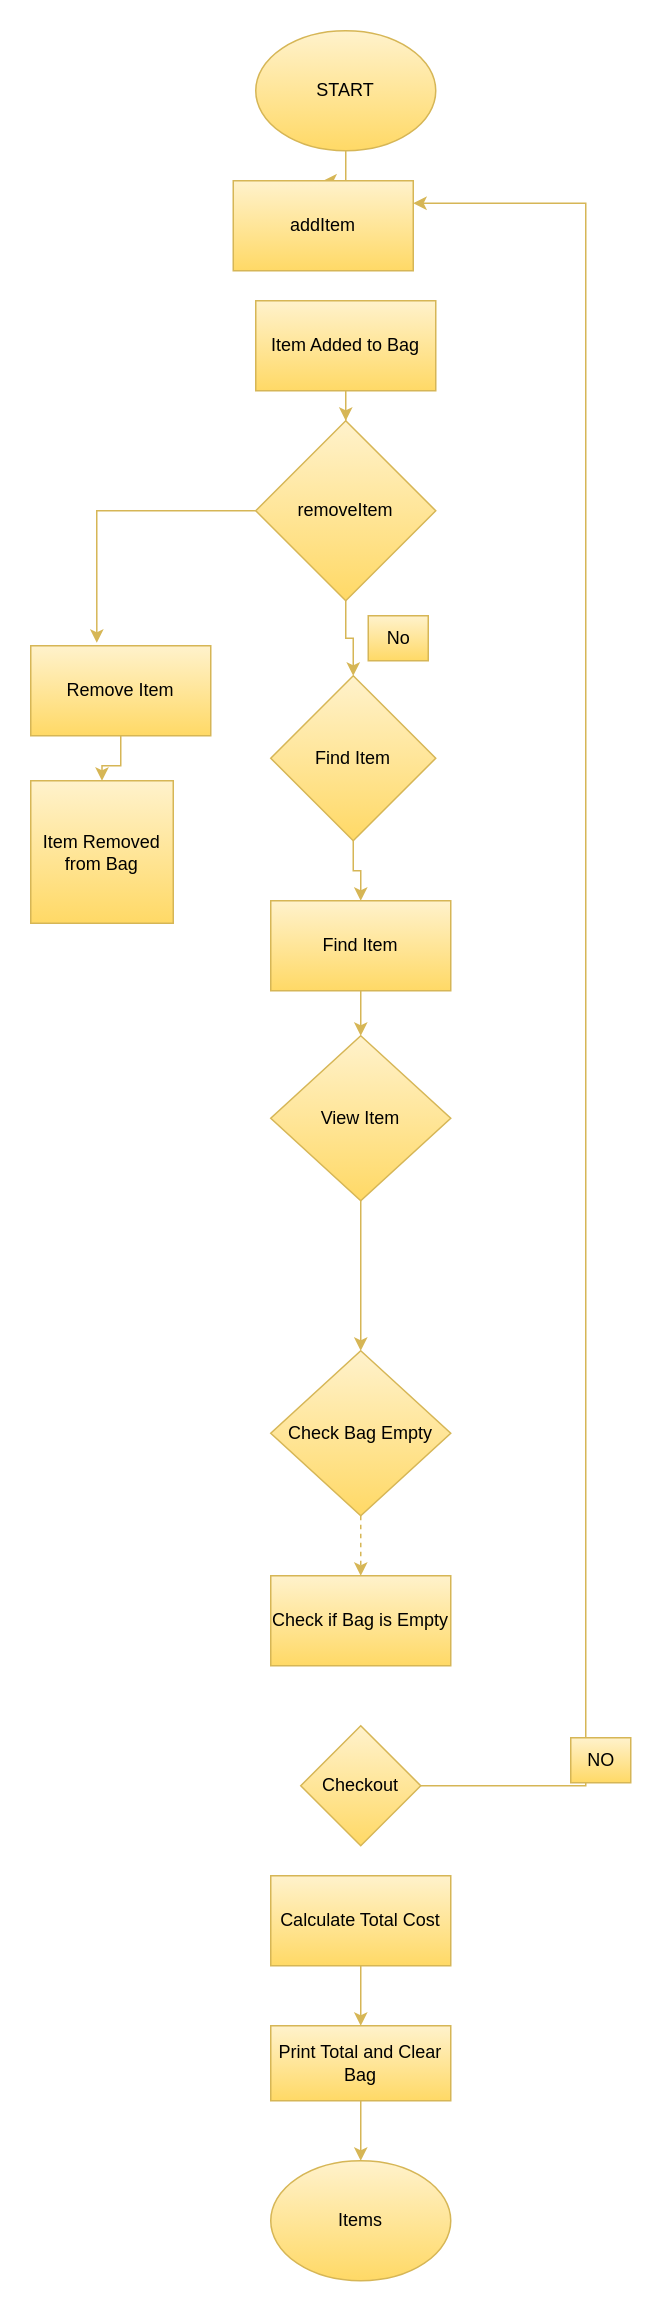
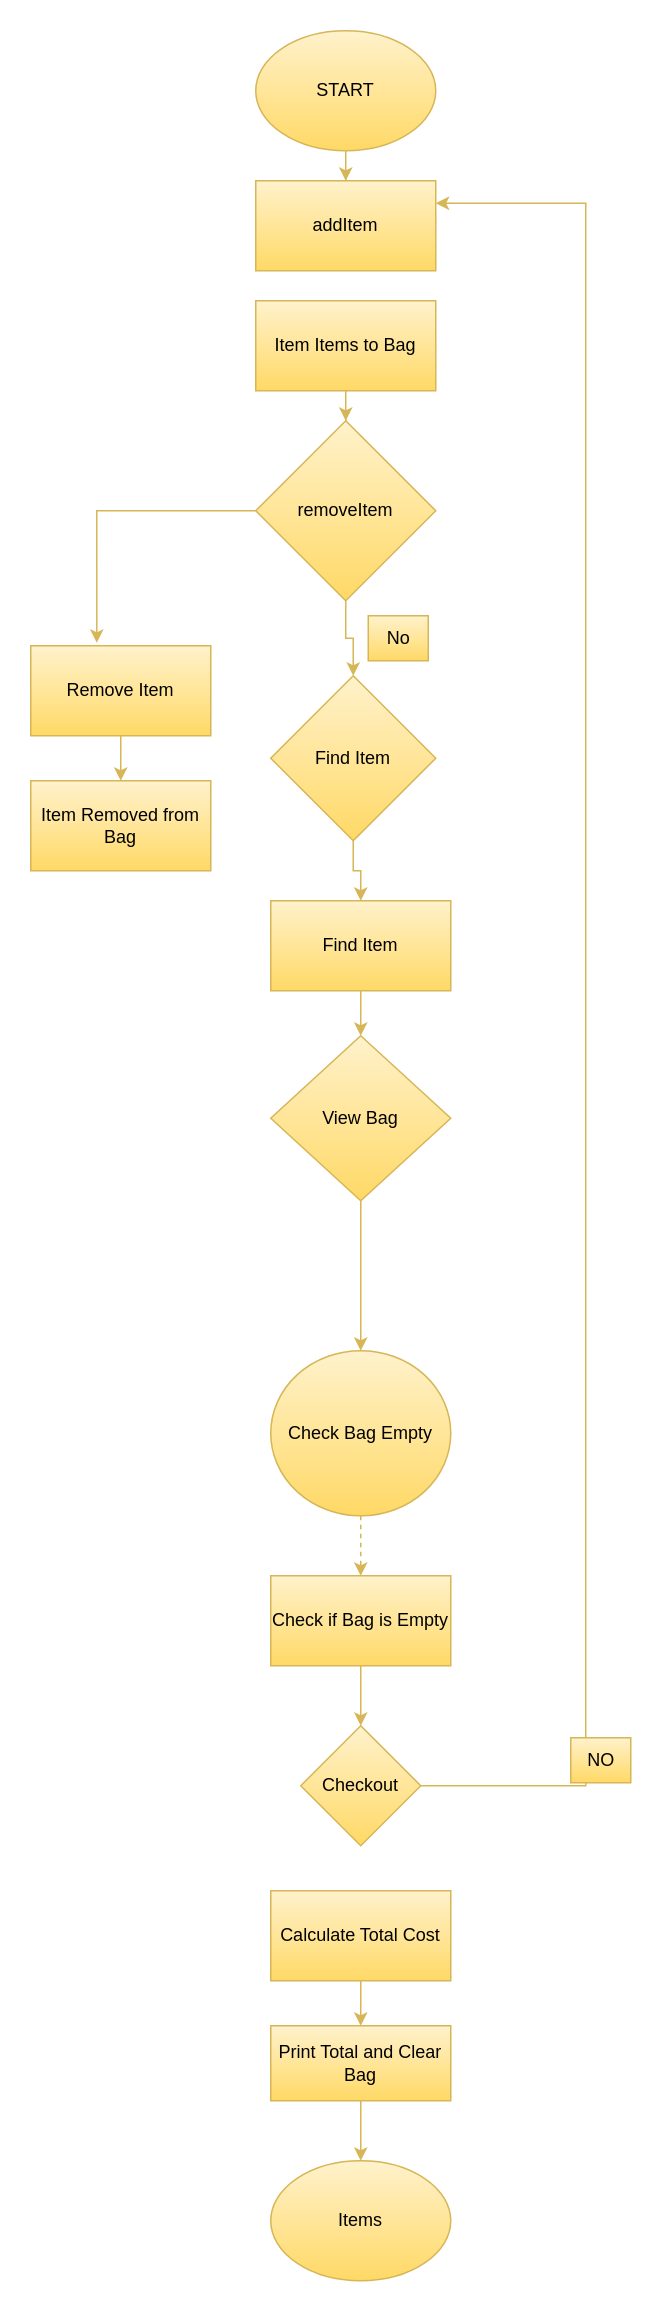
(323, 226) -> (346, 226)
(346, 346) -> (346, 346)
(102, 852) -> (121, 826)
(361, 1118) -> (361, 1118)
(361, 1433) -> (361, 1433)
none -> (361, 1691)
(361, 1921) -> (361, 1936)
